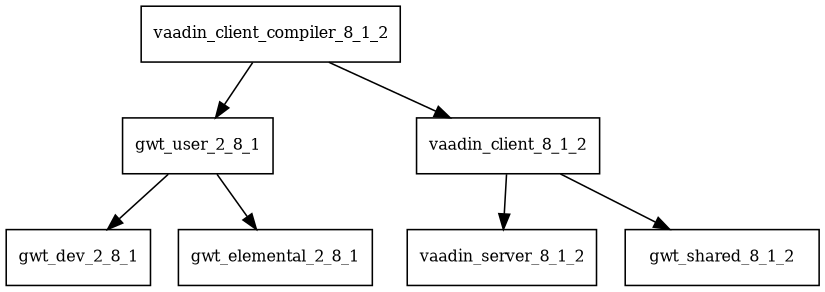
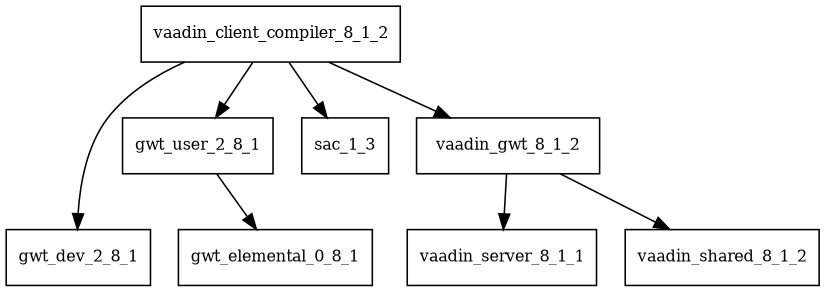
none -> (345, 146)
(508, 146) -> (508, 146)
(144, 196) -> (106, 120)
(275, 258) -> (275, 258)
(502, 258) -> (502, 258)
(722, 258) -> (722, 258)
